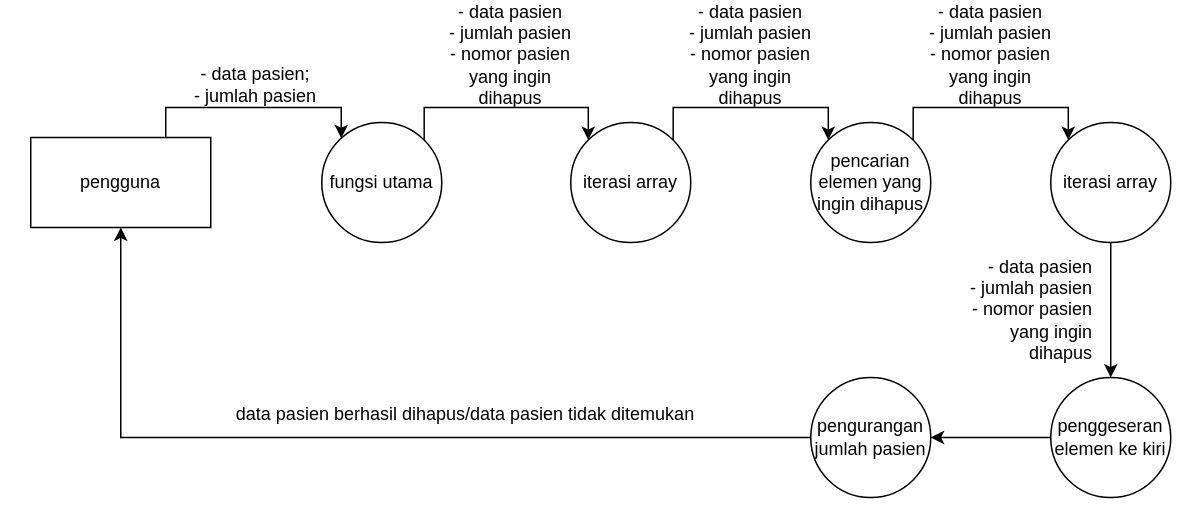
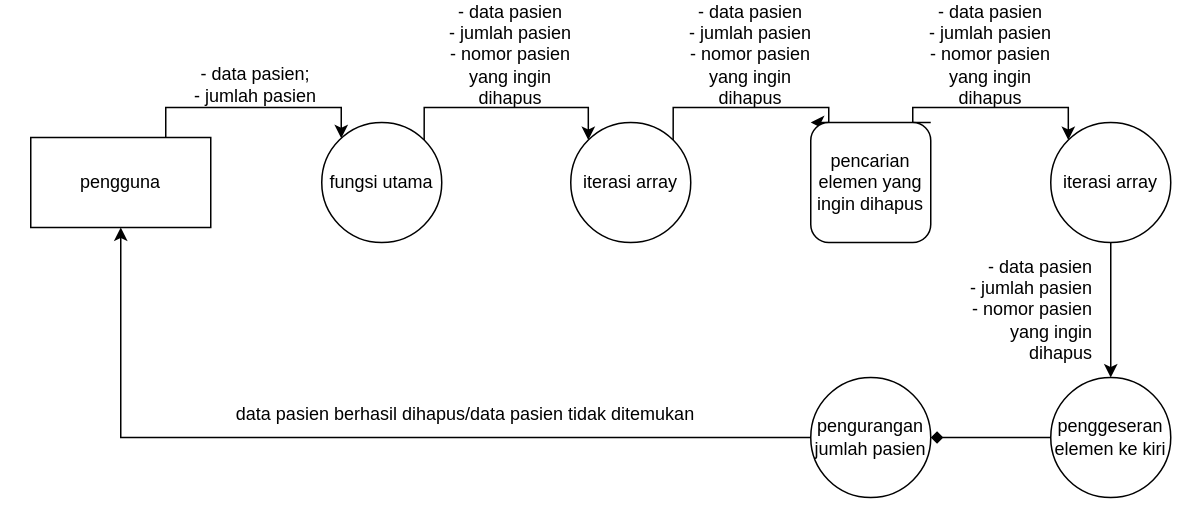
(871, 182) -> (871, 182)
(942, 437) -> (943, 437)
